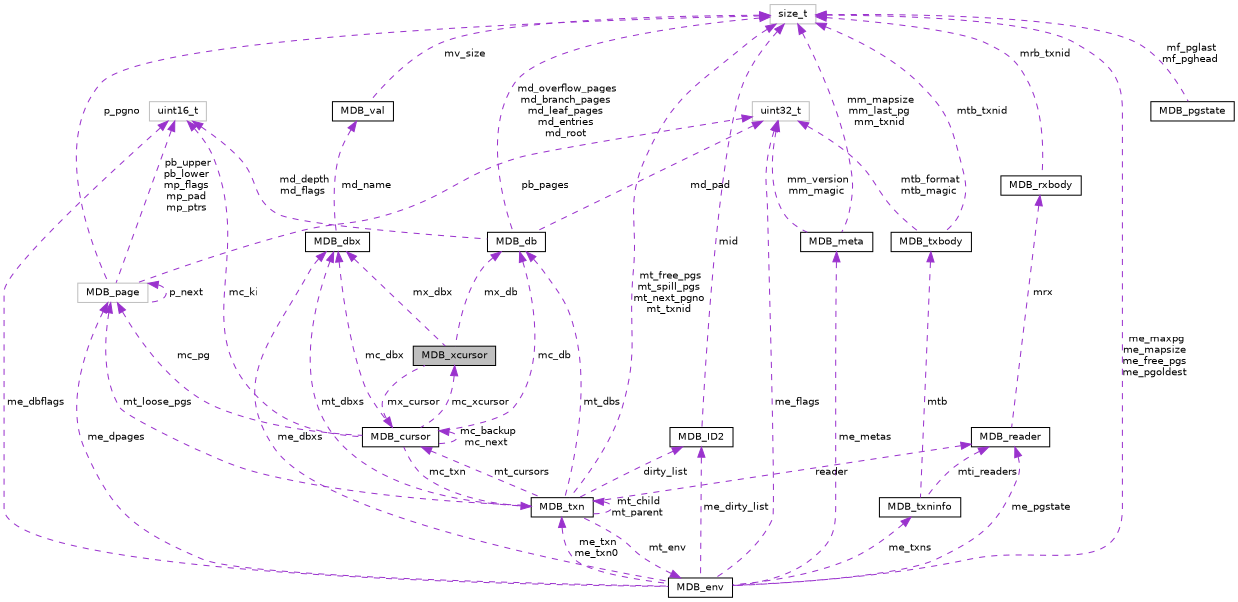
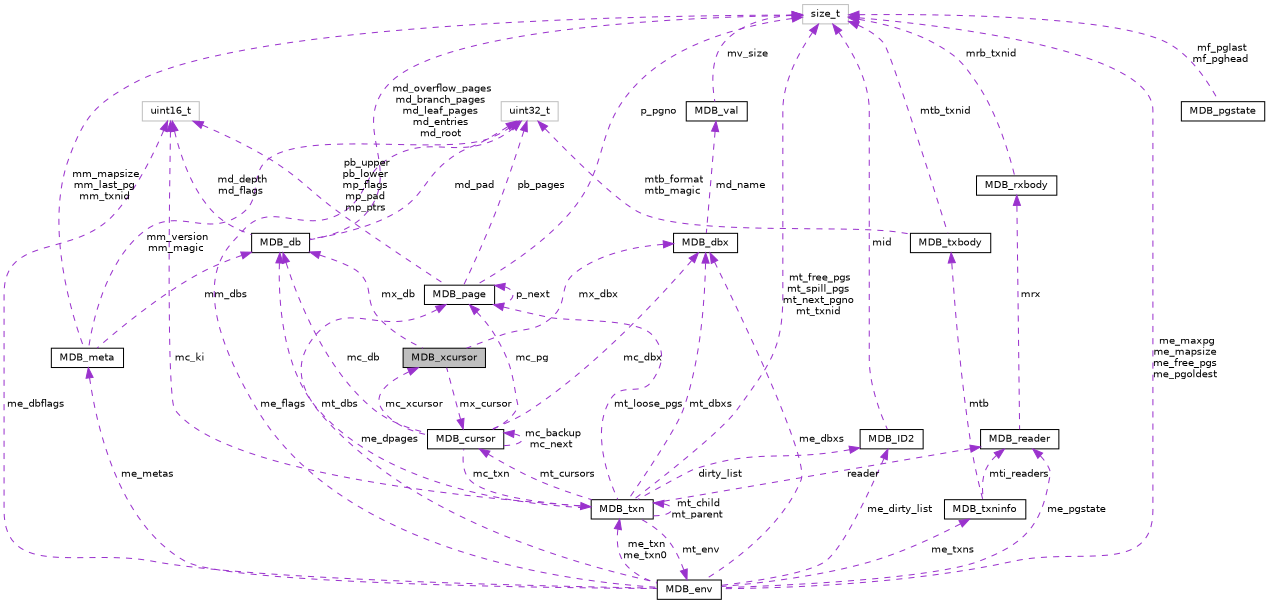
(113, 293) -> (460, 295)
none -> (162, 297)
(224, 321) -> (241, 449)
